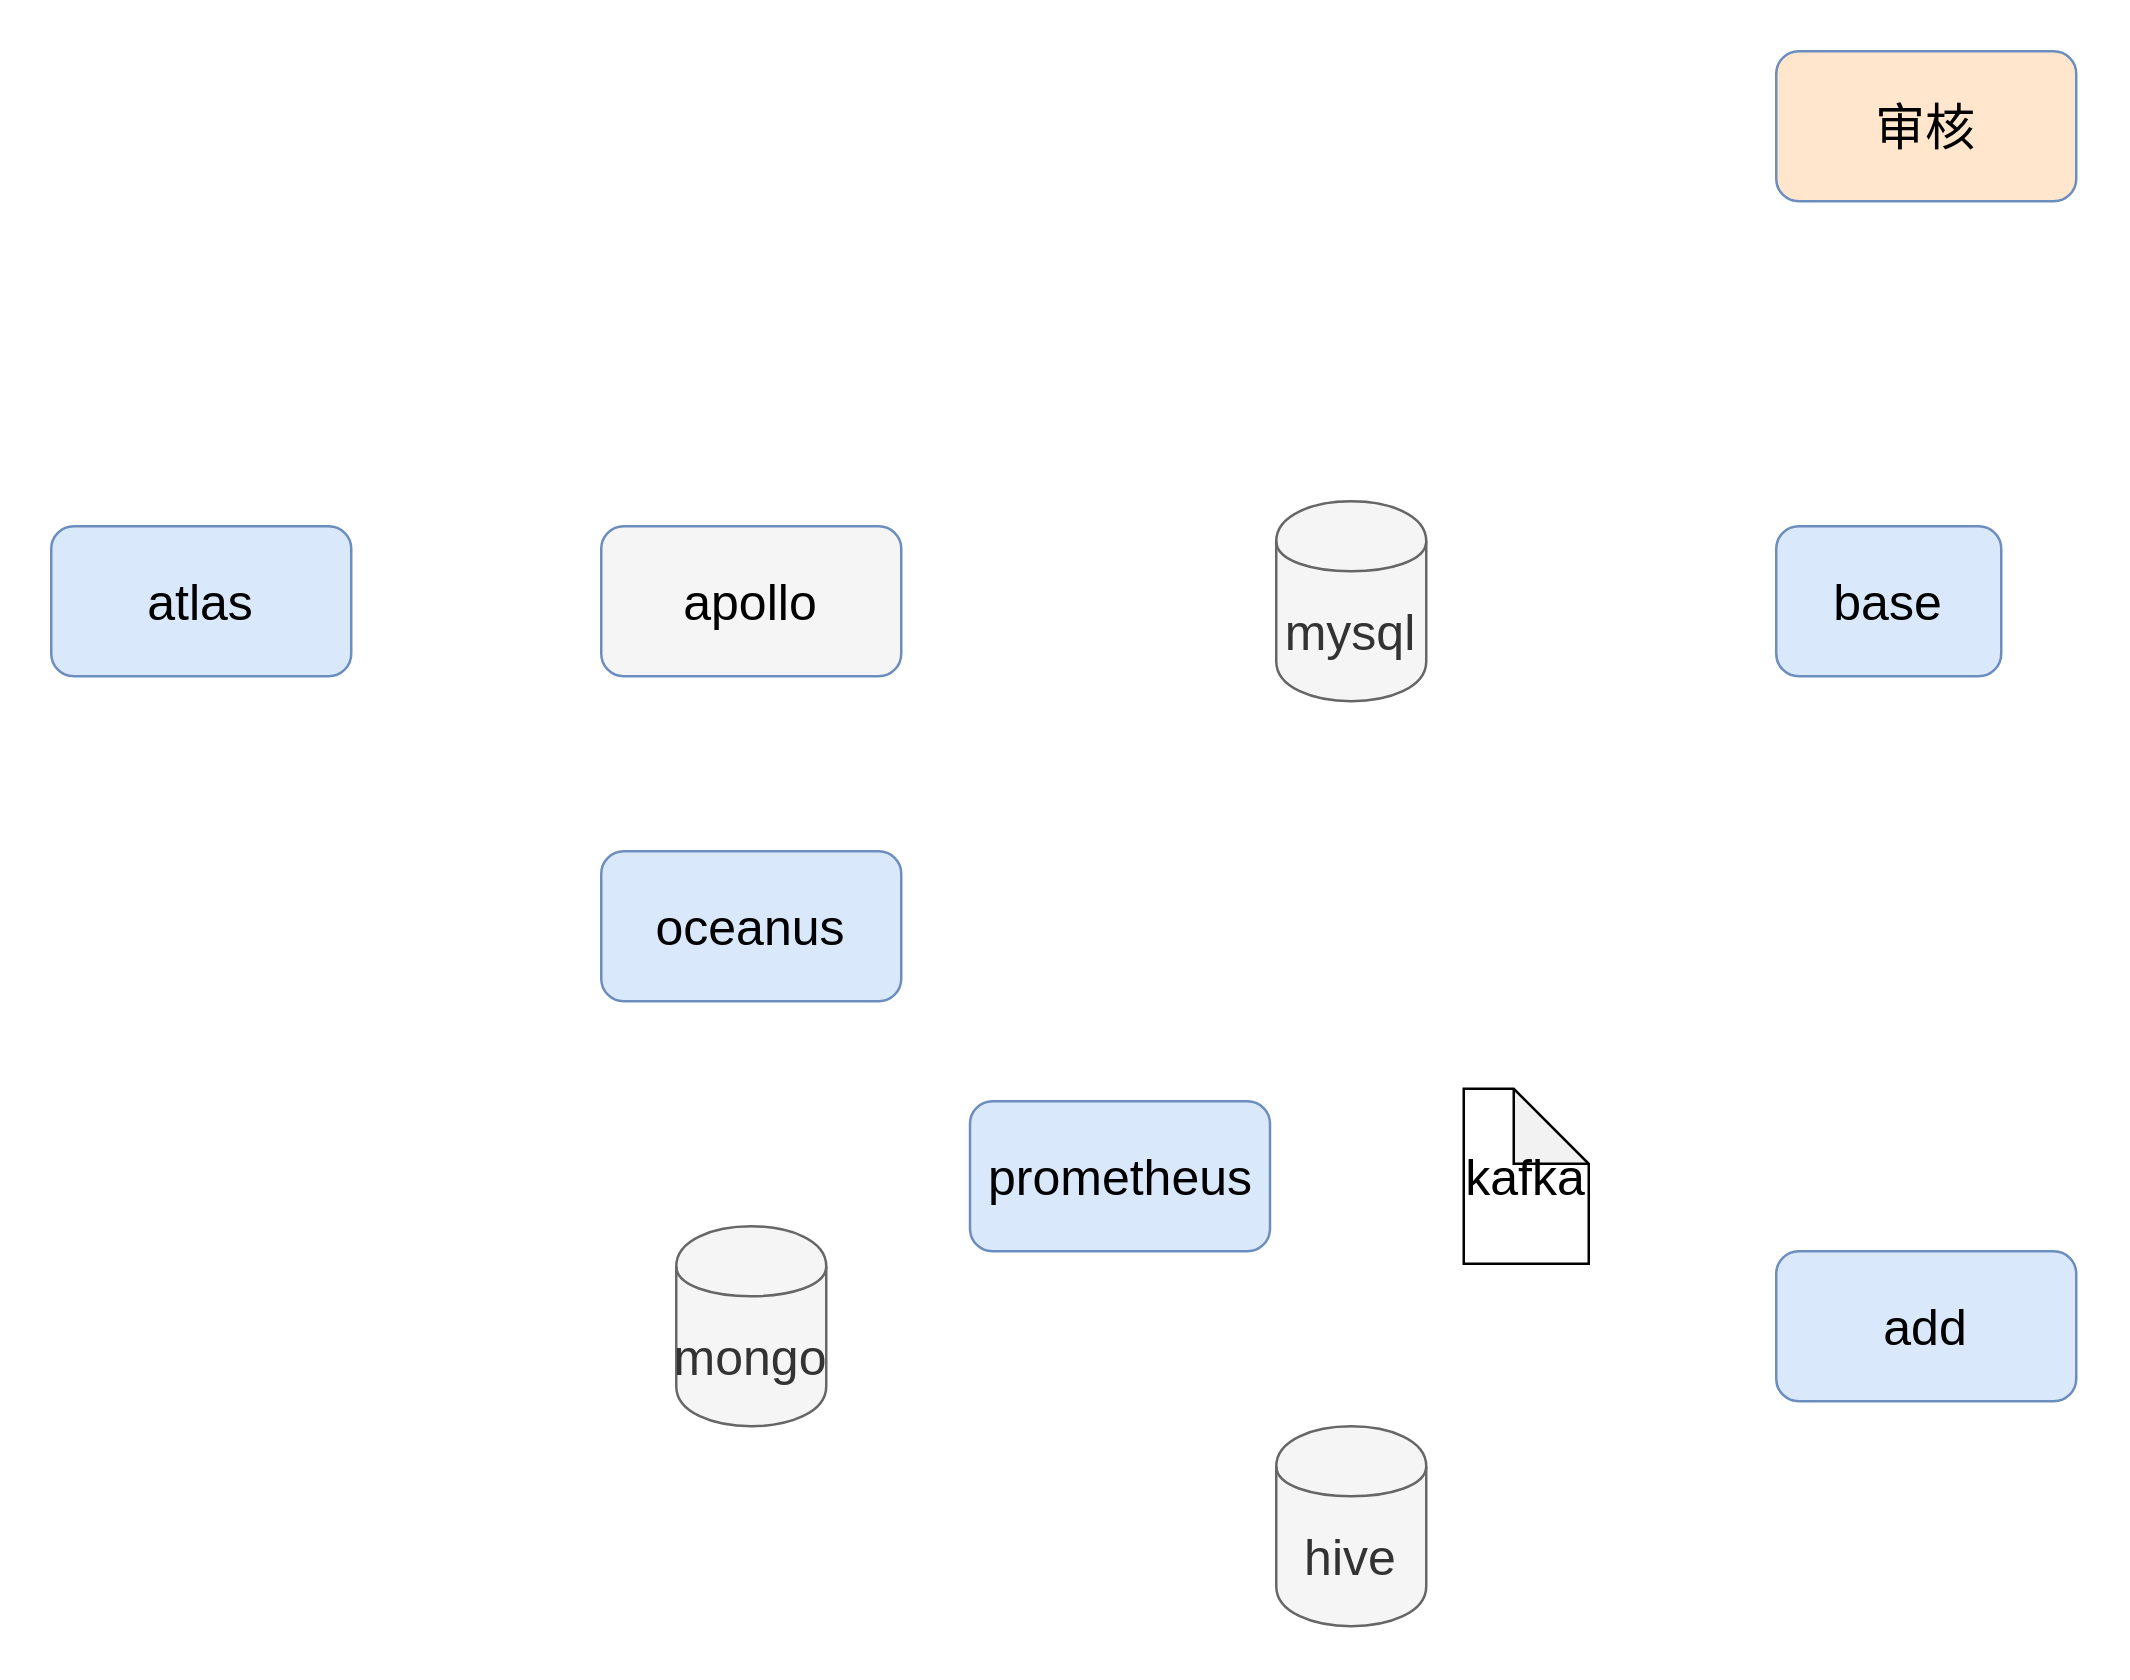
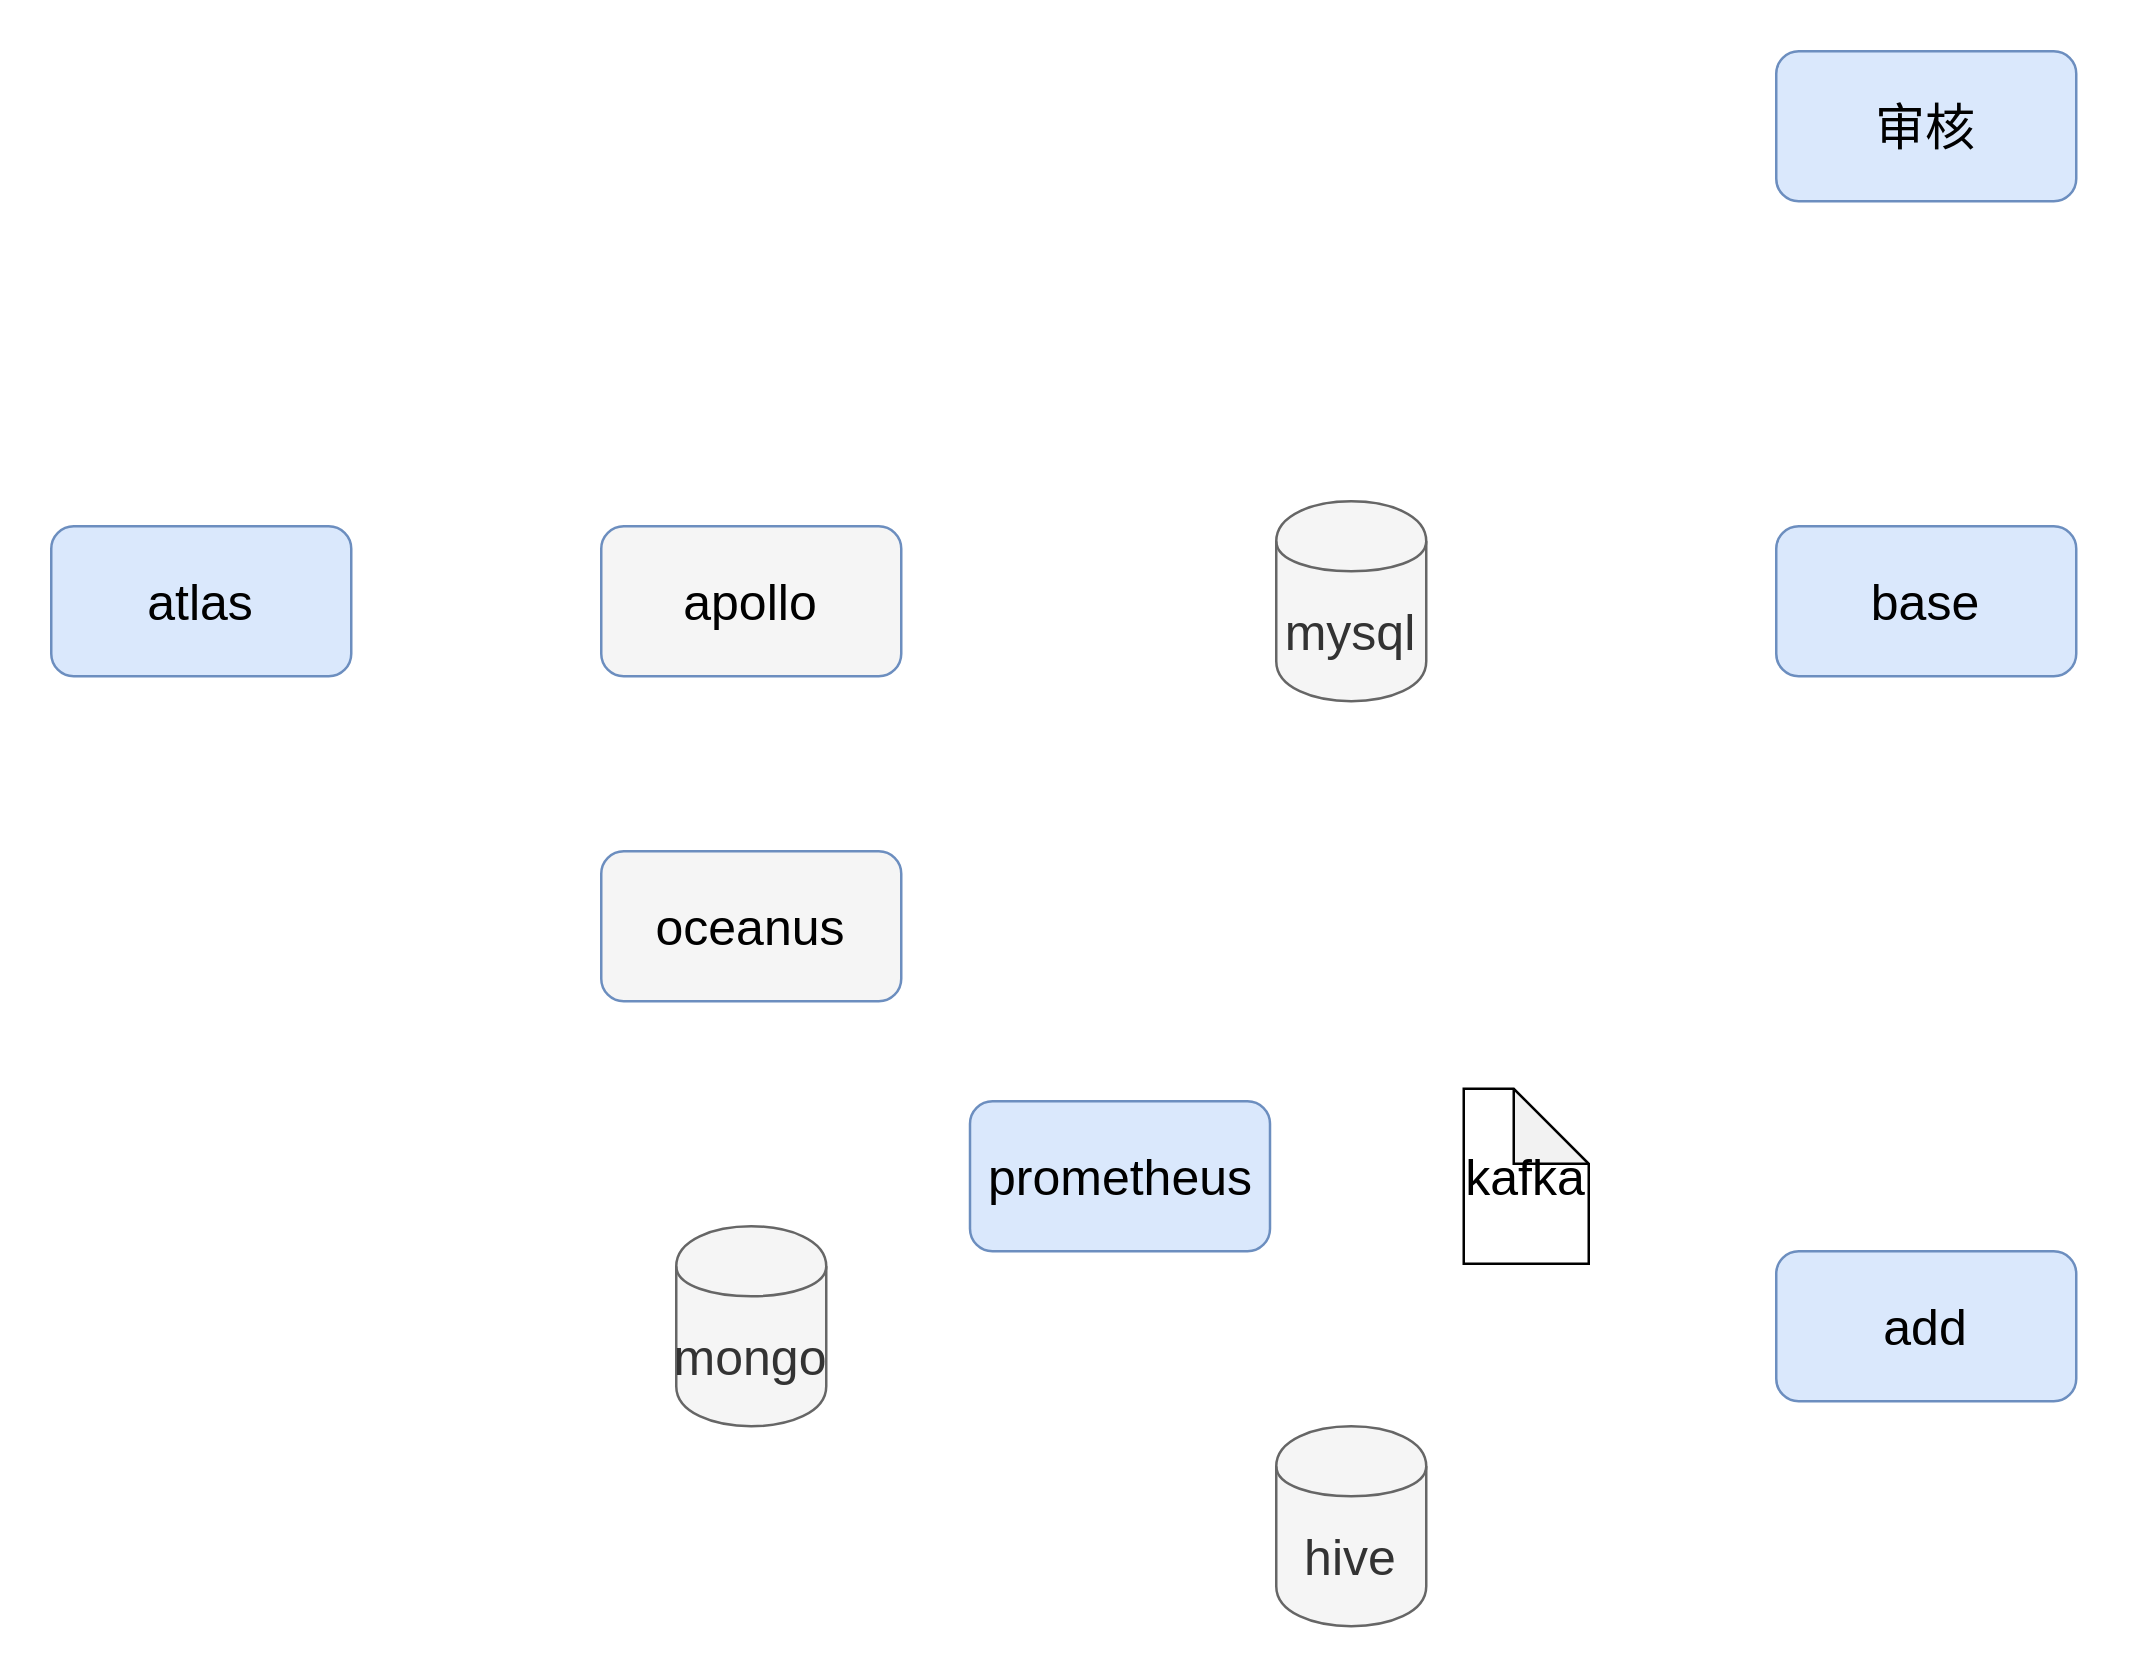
(1926, 126) -> (1926, 126)
(1889, 601) -> (1926, 601)
(751, 926) -> (751, 926)
